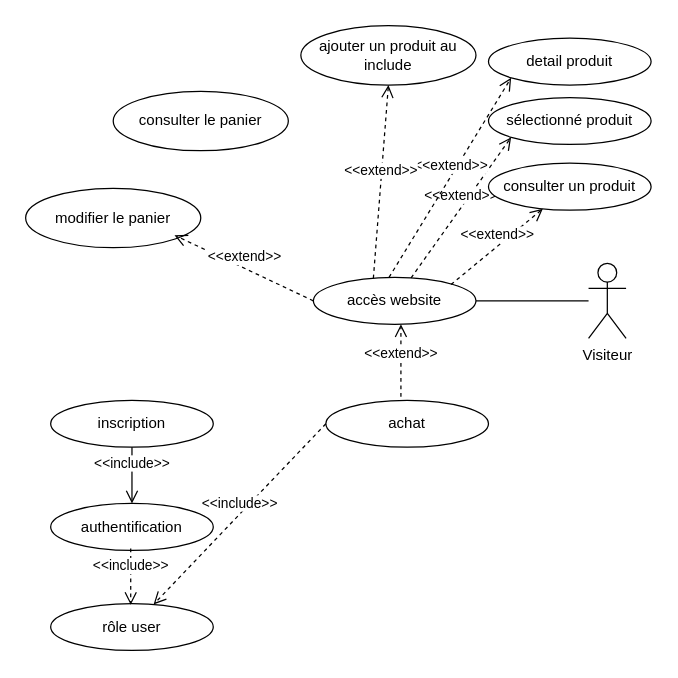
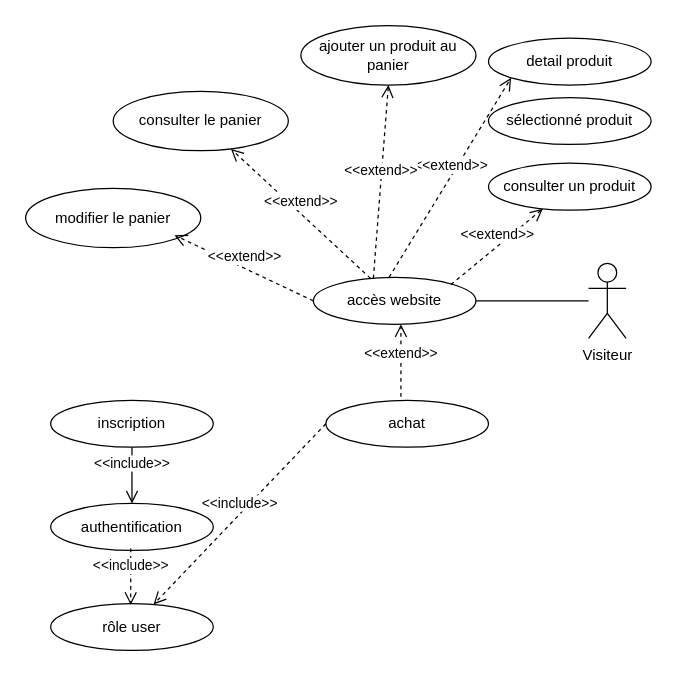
(388, 56) -> (388, 56)
(460, 209) -> (302, 215)
